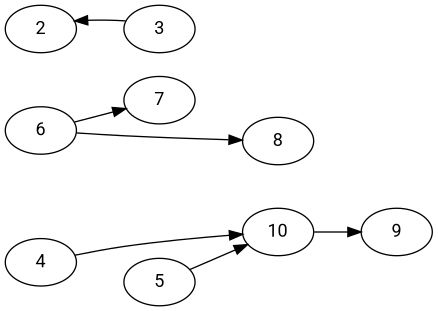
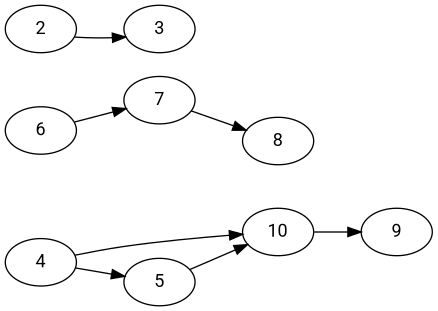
(107, 20) -> (93, 38)
(152, 137) -> (212, 118)
none -> (94, 271)
